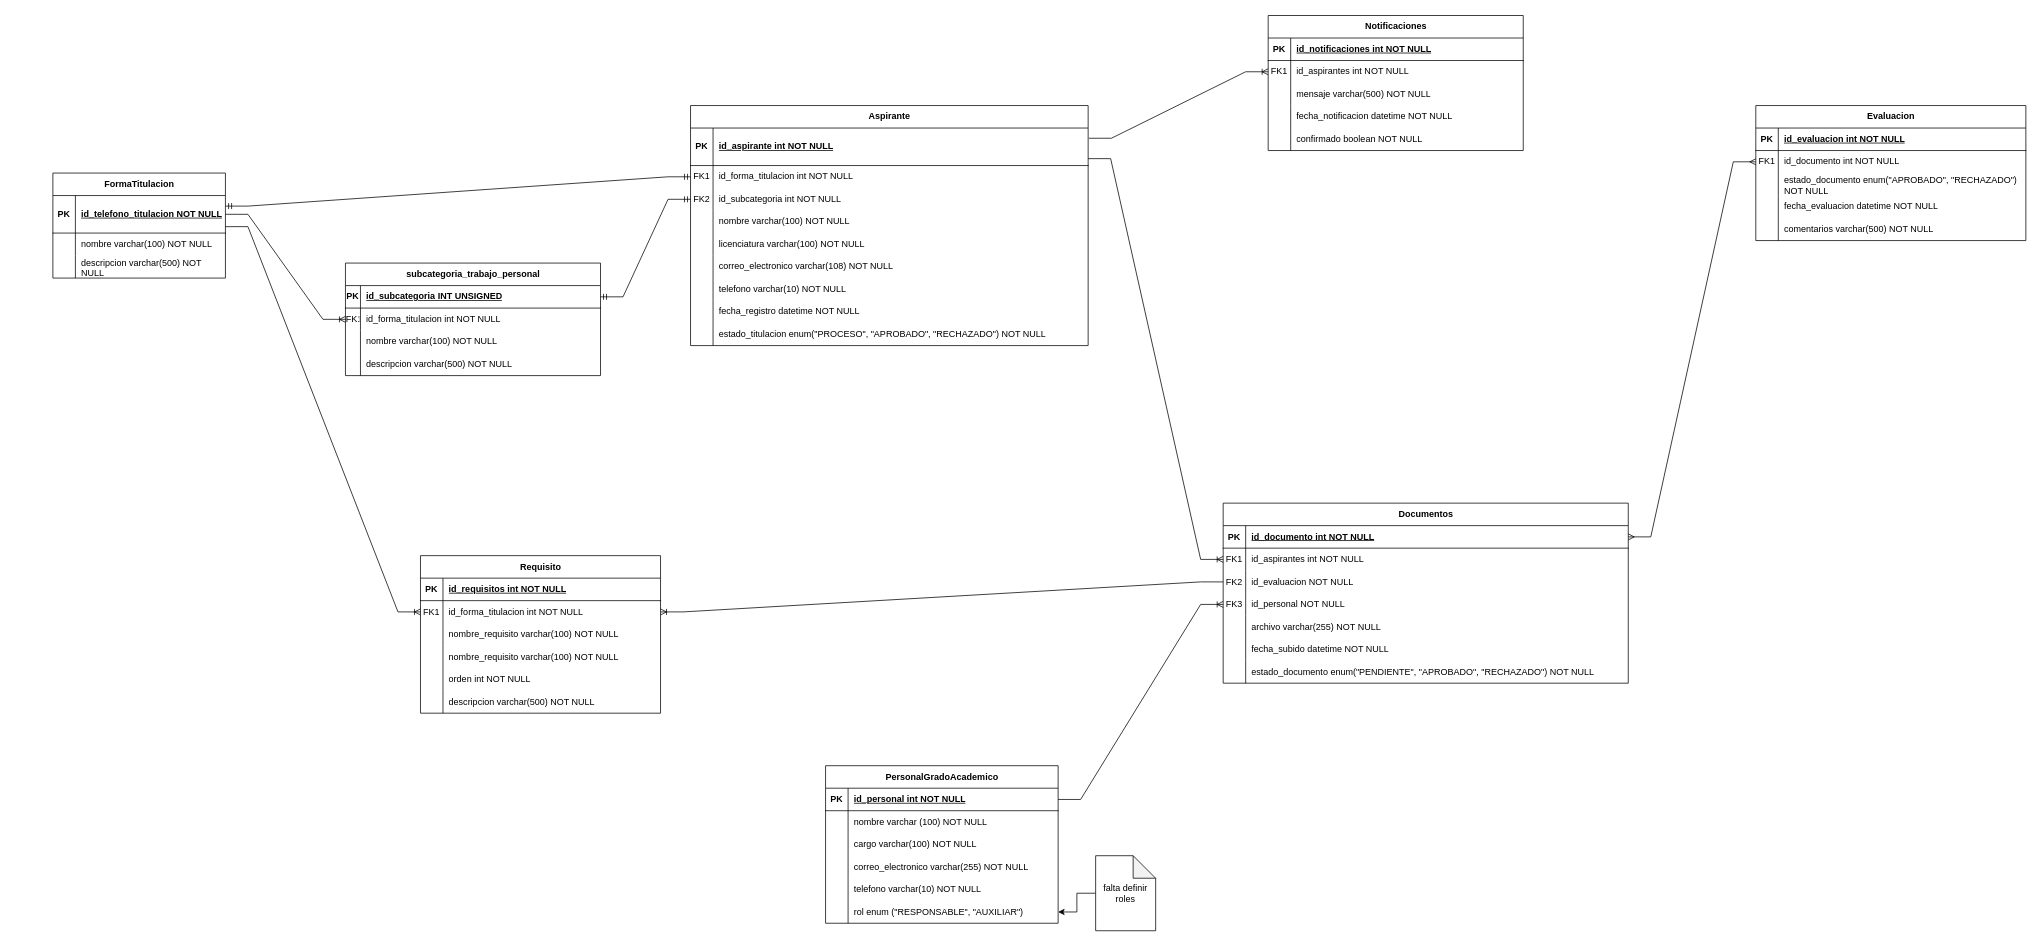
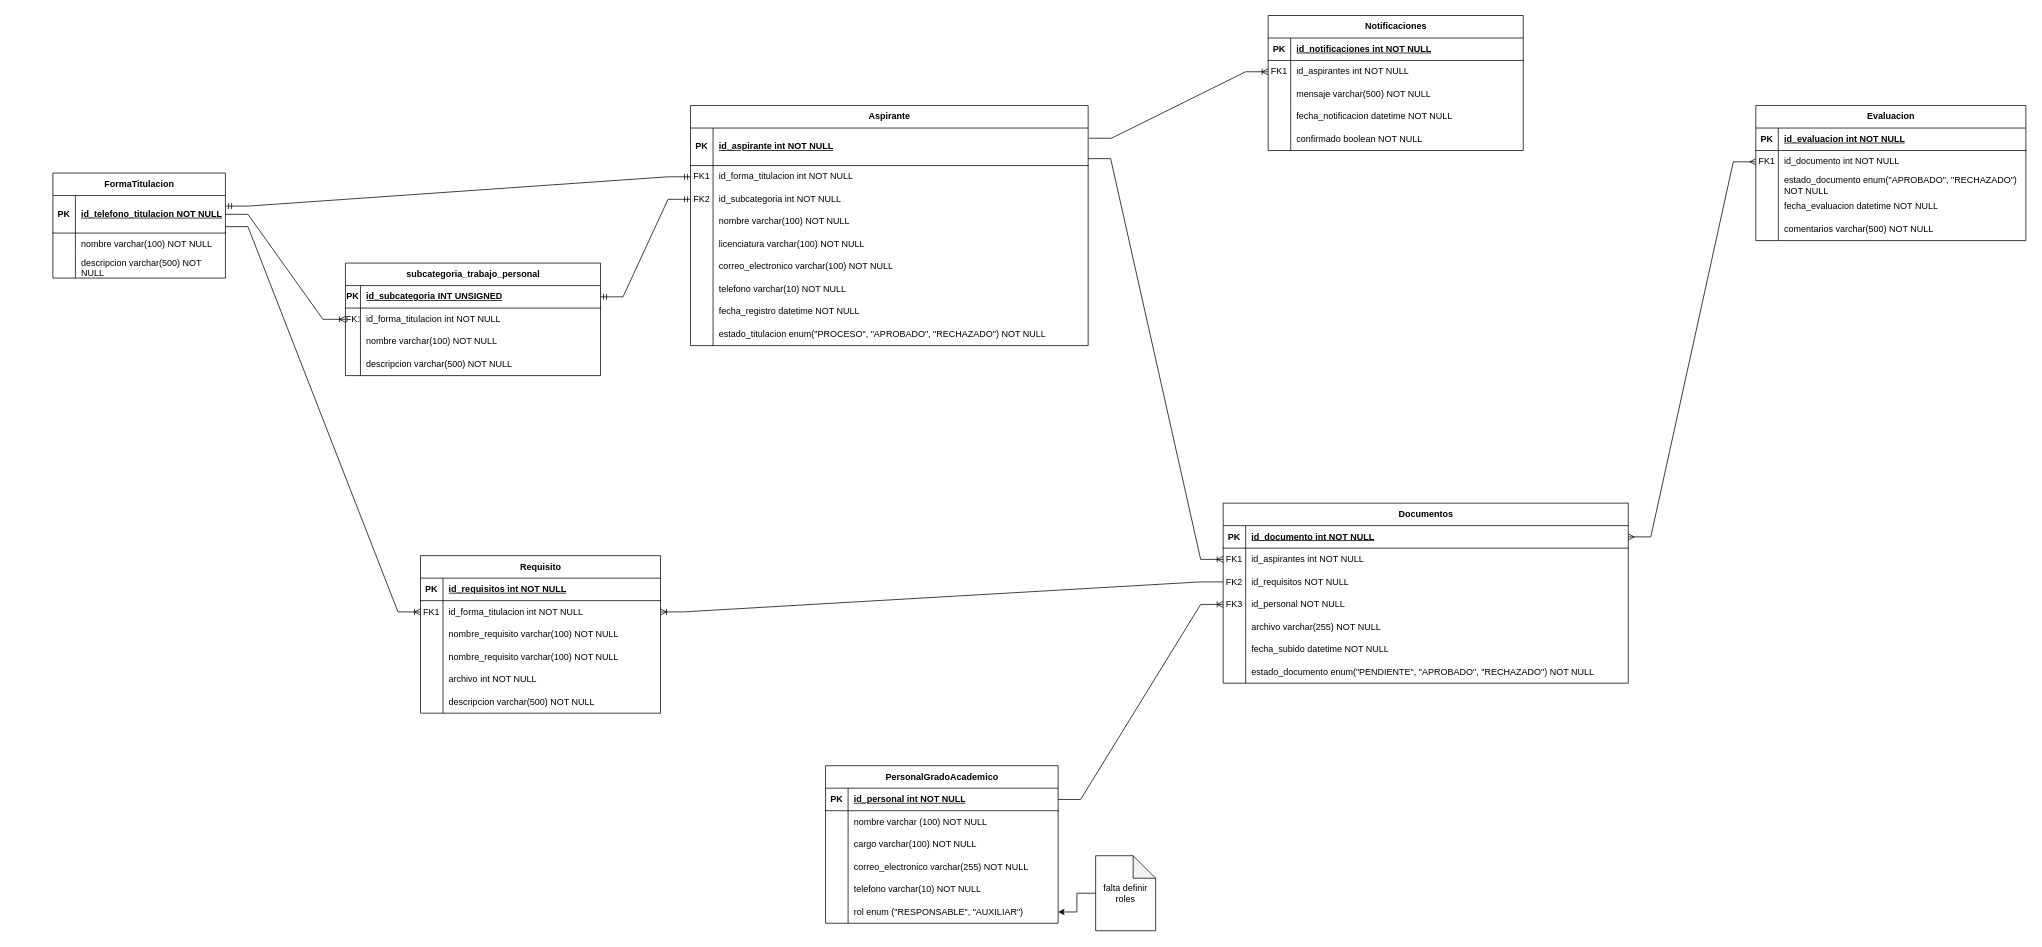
(814, 267) -> (814, 267)
(1301, 582) -> (1301, 582)
(490, 679) -> (493, 679)
